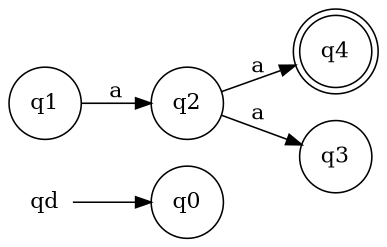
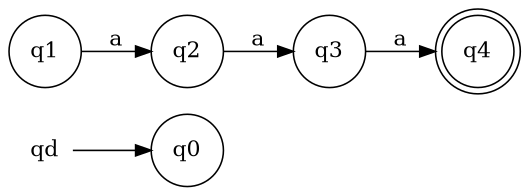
(251, 81) -> (392, 51)
